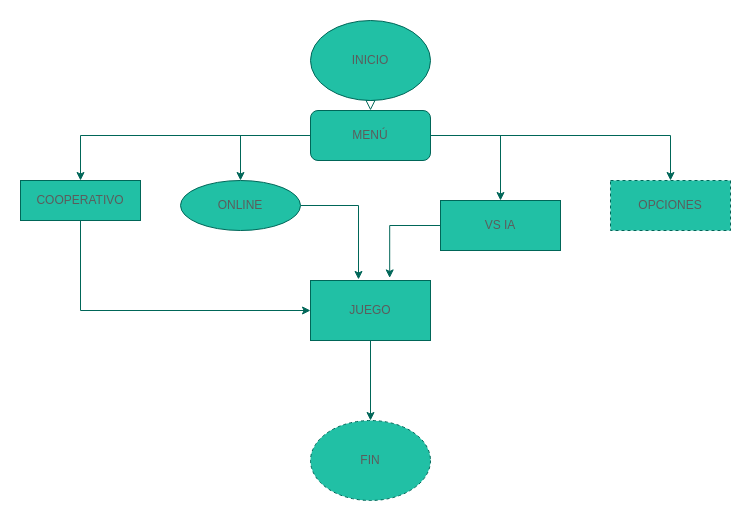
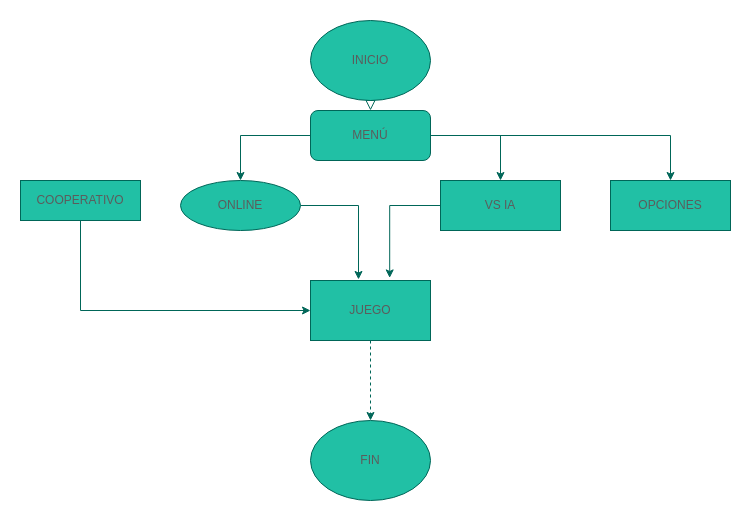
(141, 136) -> none
(671, 206) -> (671, 206)
(501, 226) -> (501, 206)
(371, 378) -> (371, 378)
(371, 461) -> (371, 461)
